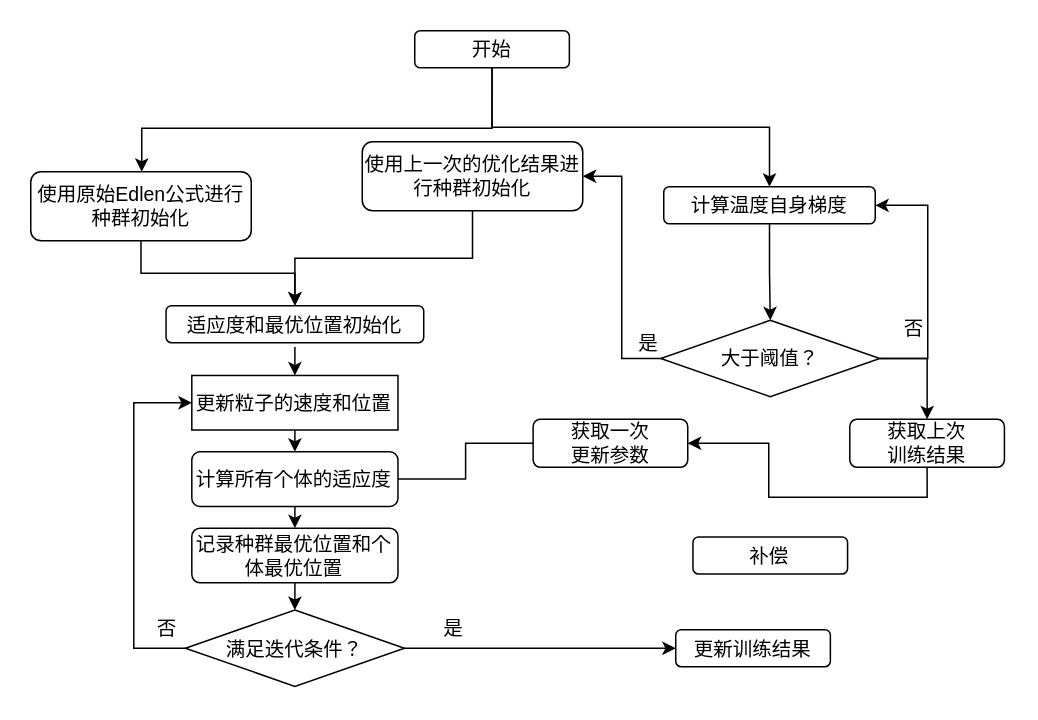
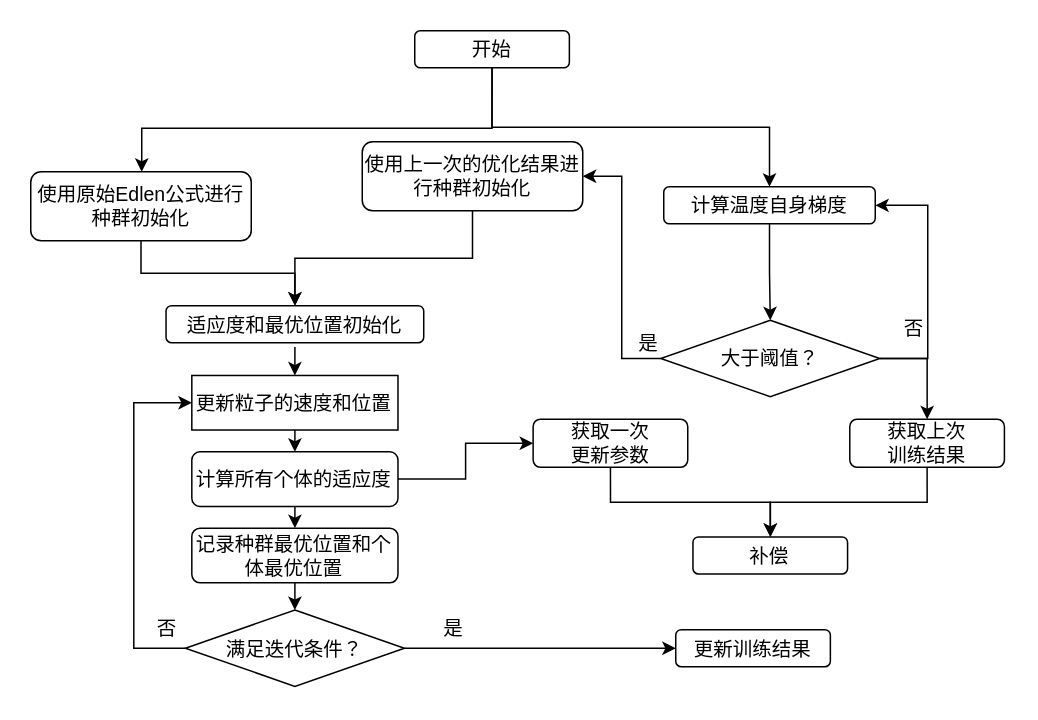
(526, 443) -> (522, 443)
(787, 497) -> (855, 502)
none -> (672, 502)
